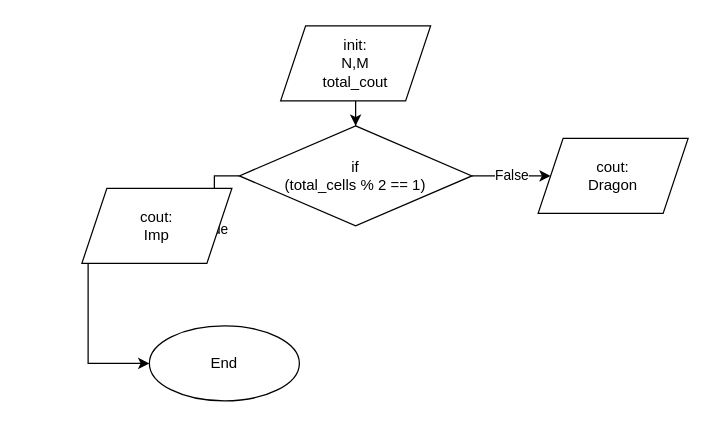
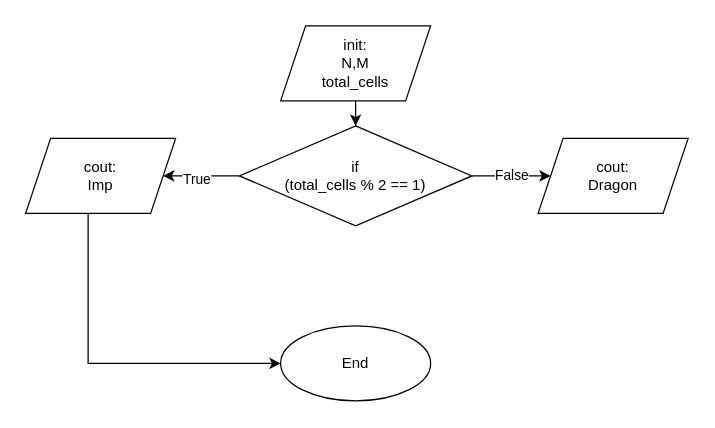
(356, 63) -> (356, 63)
(157, 226) -> (101, 176)
(224, 363) -> (356, 363)
